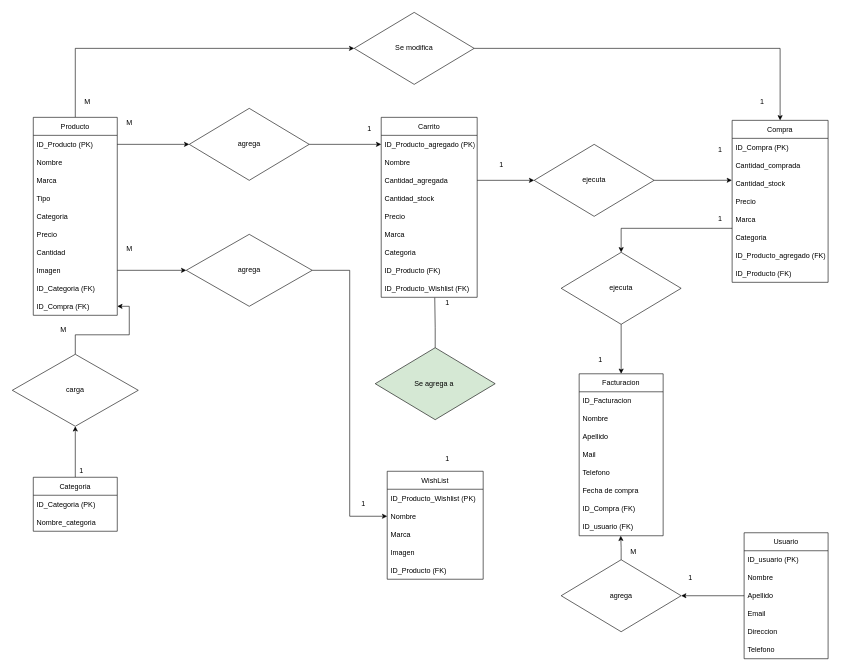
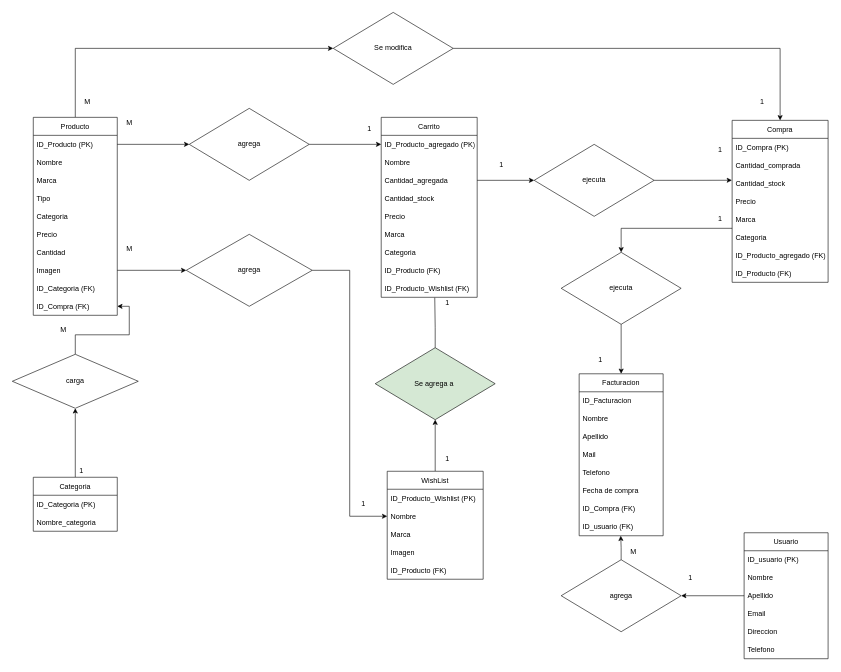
(414, 48) -> (393, 48)
(75, 390) -> (75, 381)
none -> (435, 425)
